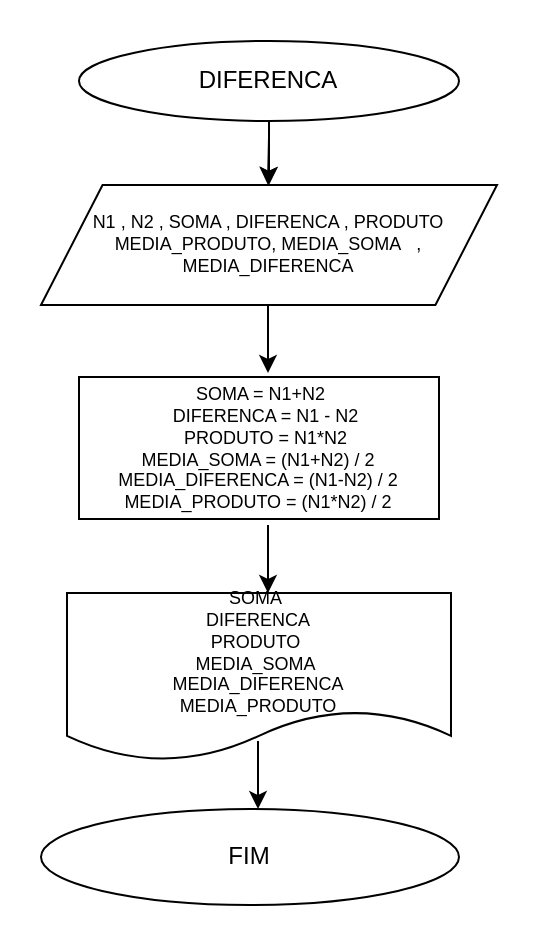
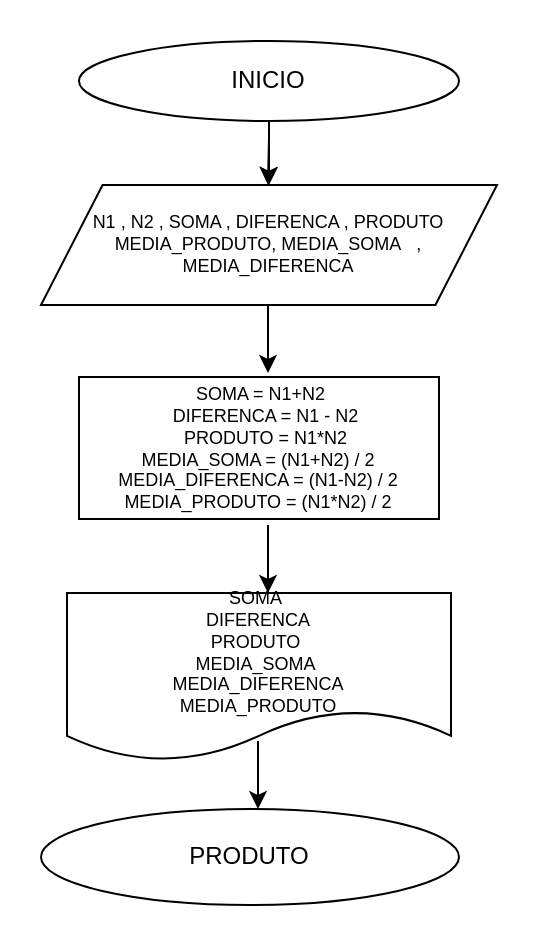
(269, 81) -> (269, 81)
(250, 857) -> (250, 857)
